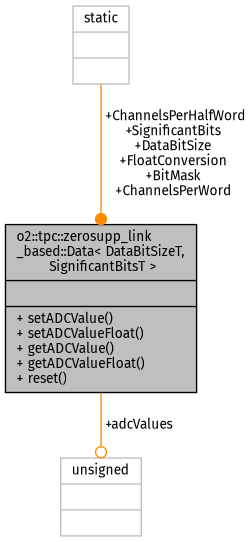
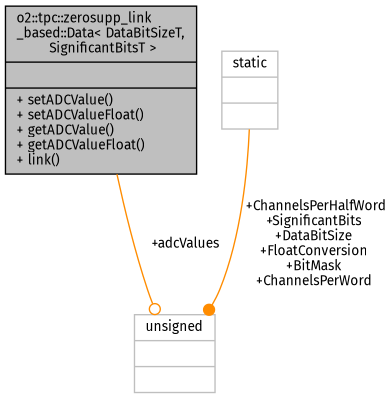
(101, 149) -> (239, 219)
(42, 379) -> (38, 160)
